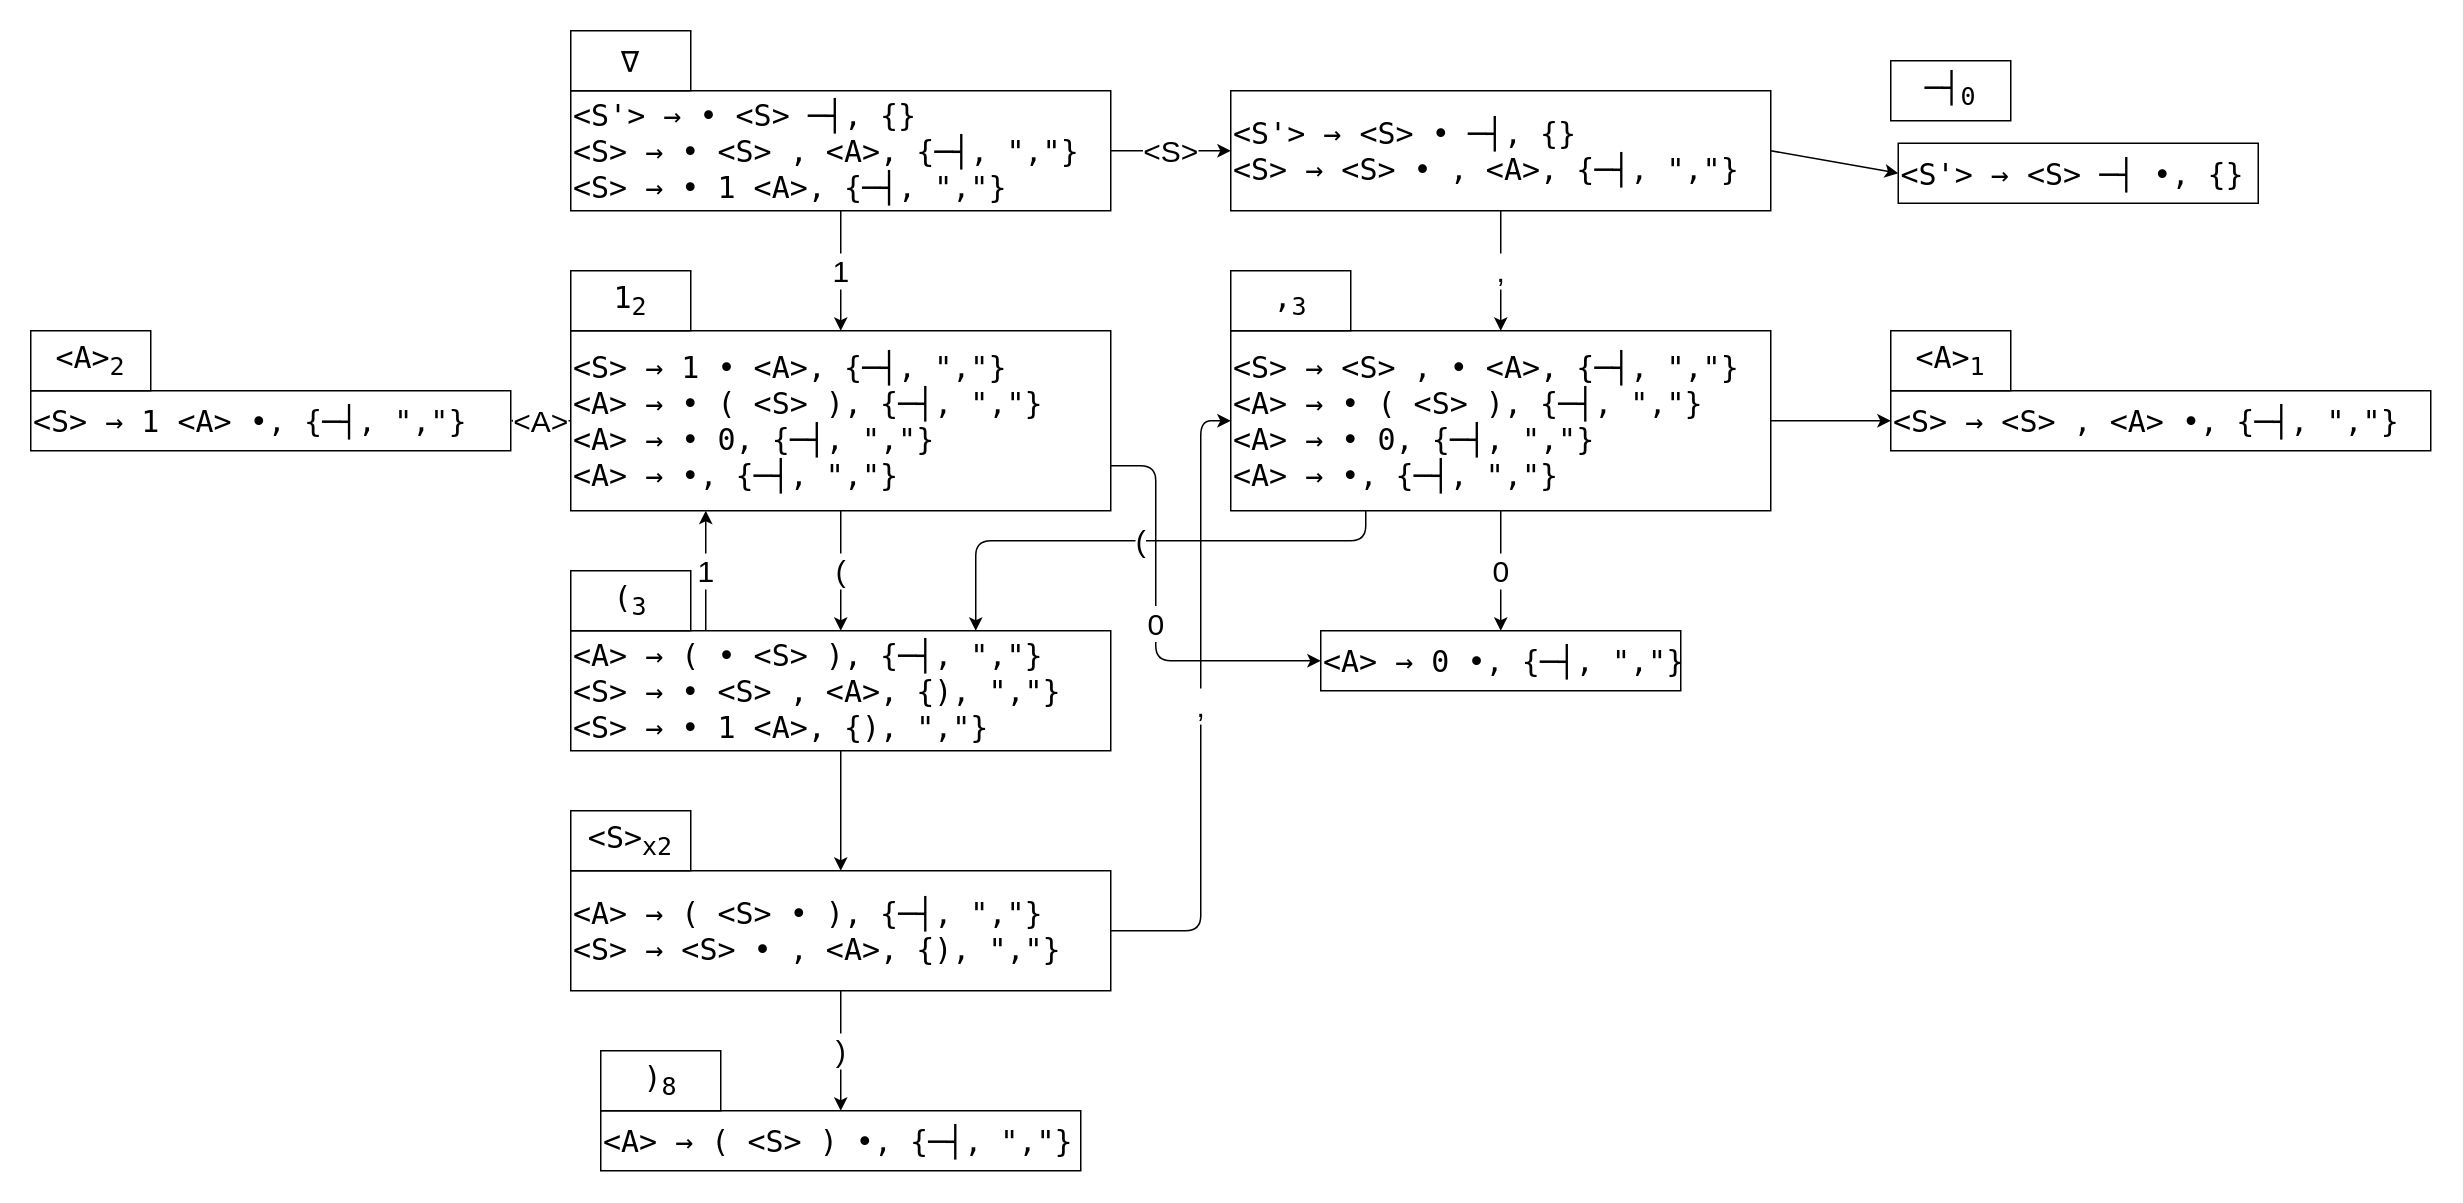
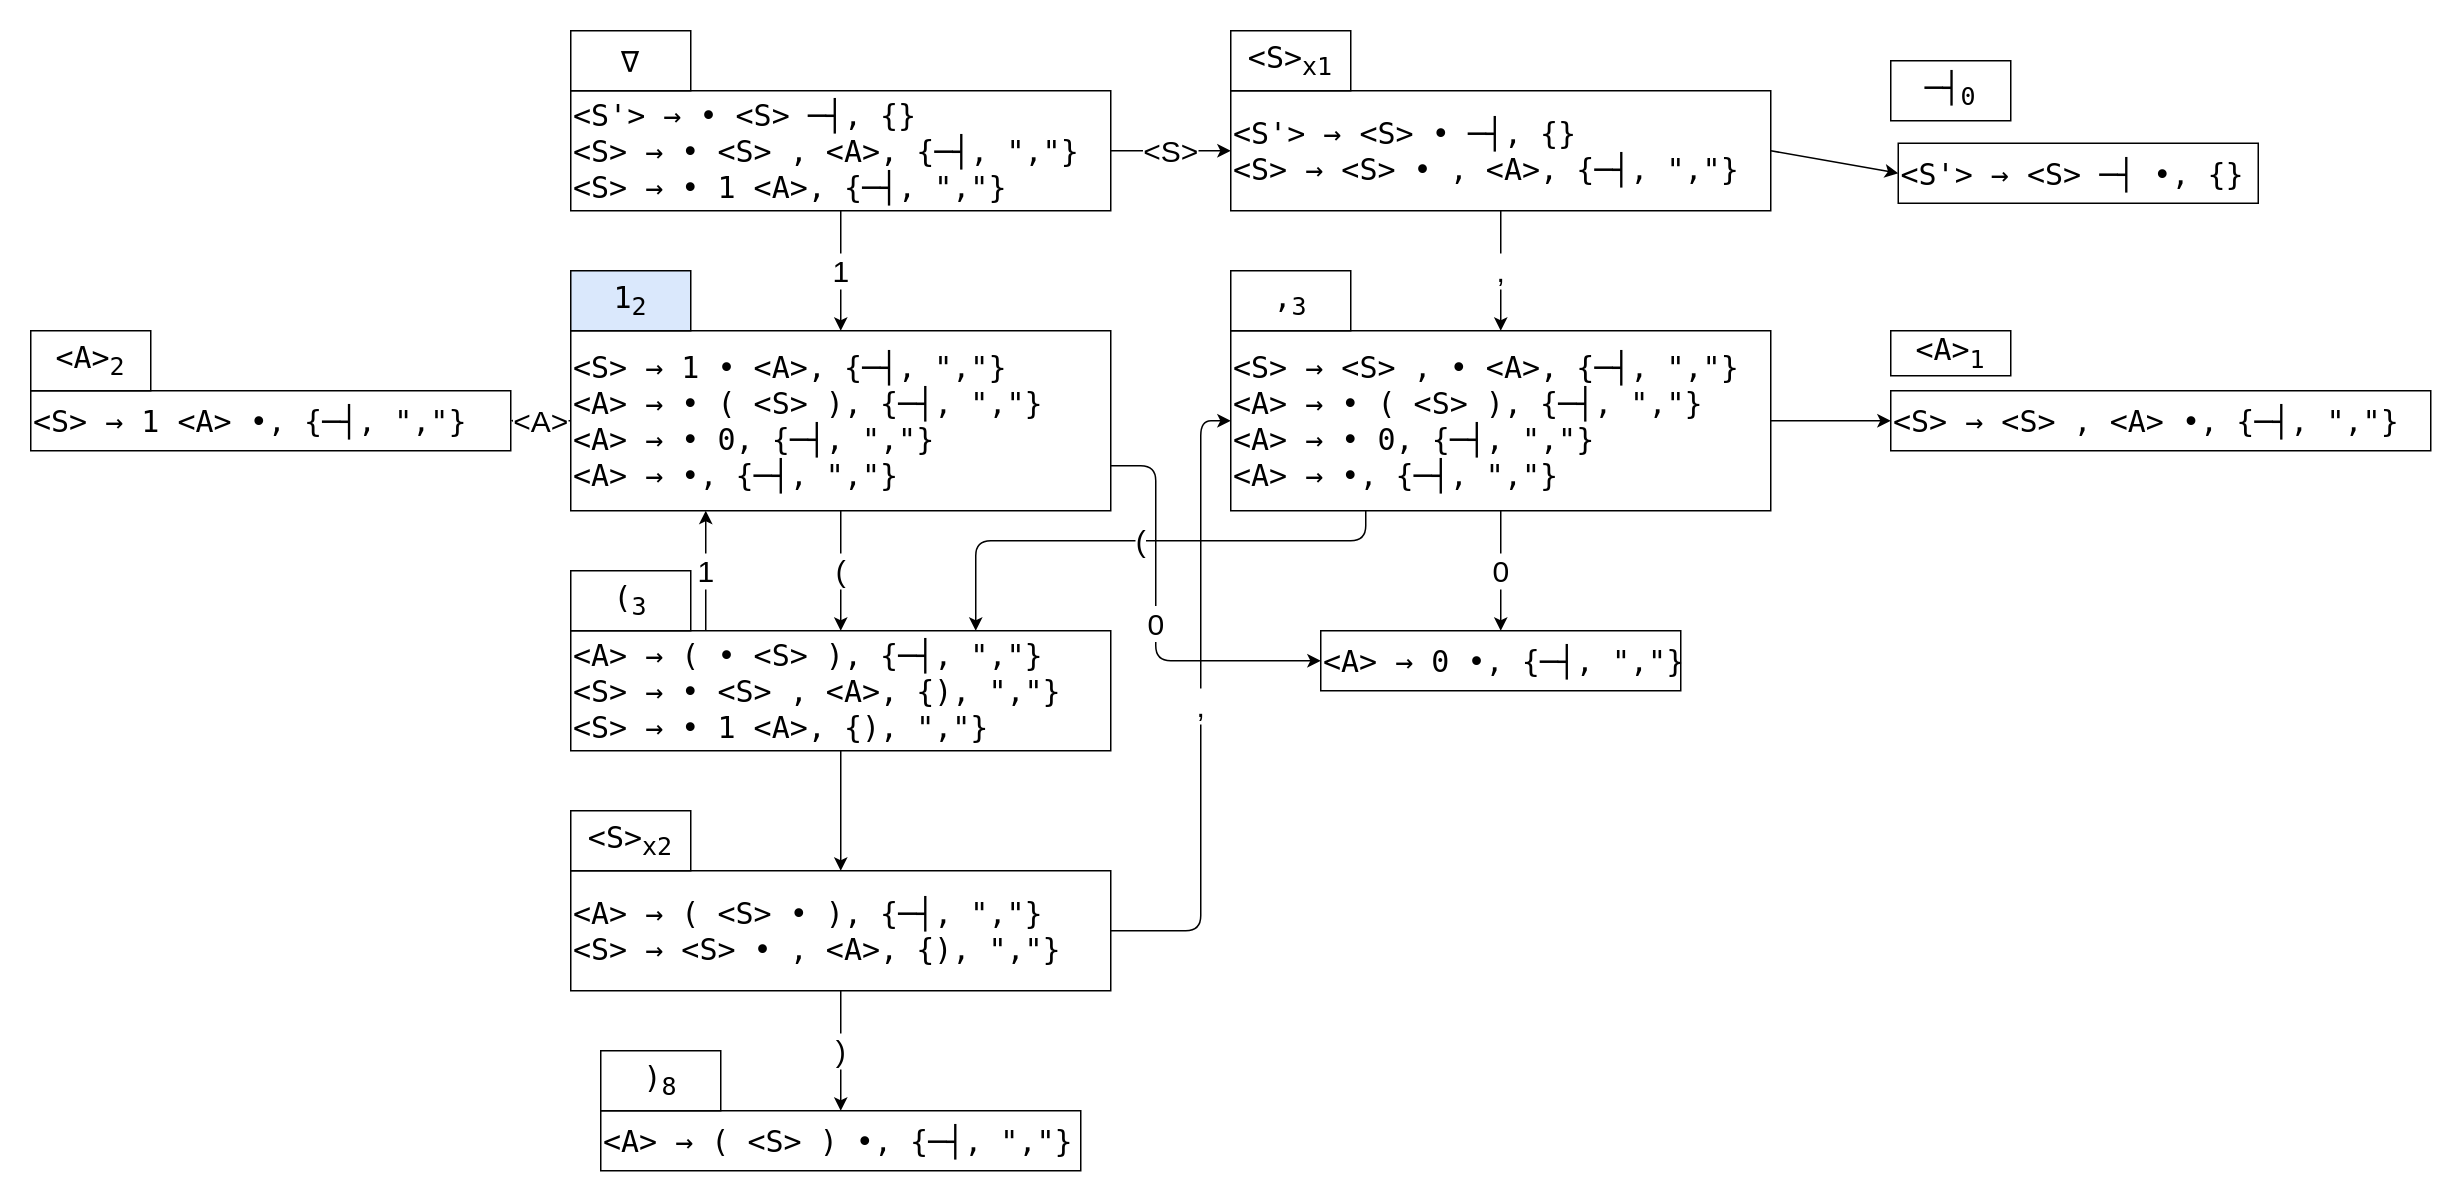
none -> (1291, 61)
(631, 301) -> (631, 301)
(1951, 361) -> (1951, 353)
